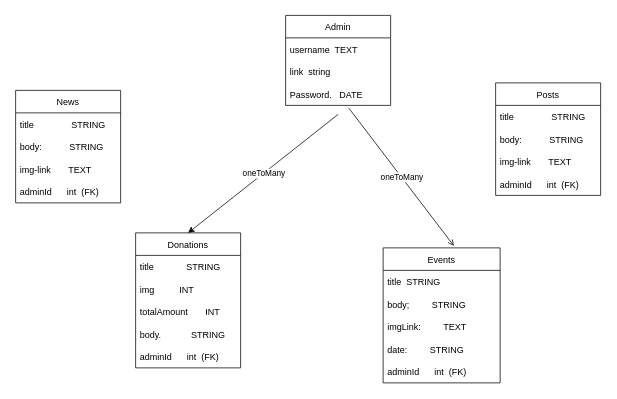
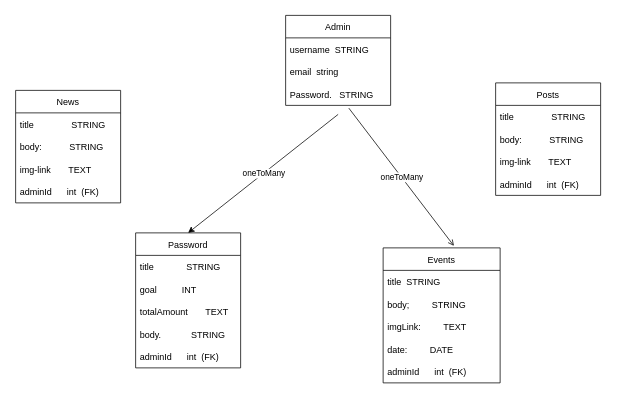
(324, 50) -> (329, 50)
(315, 72) -> (318, 72)
(327, 95) -> (333, 95)
(188, 245) -> (188, 245)
(177, 290) -> (180, 290)
(188, 312) -> (190, 312)
(436, 350) -> (431, 350)
